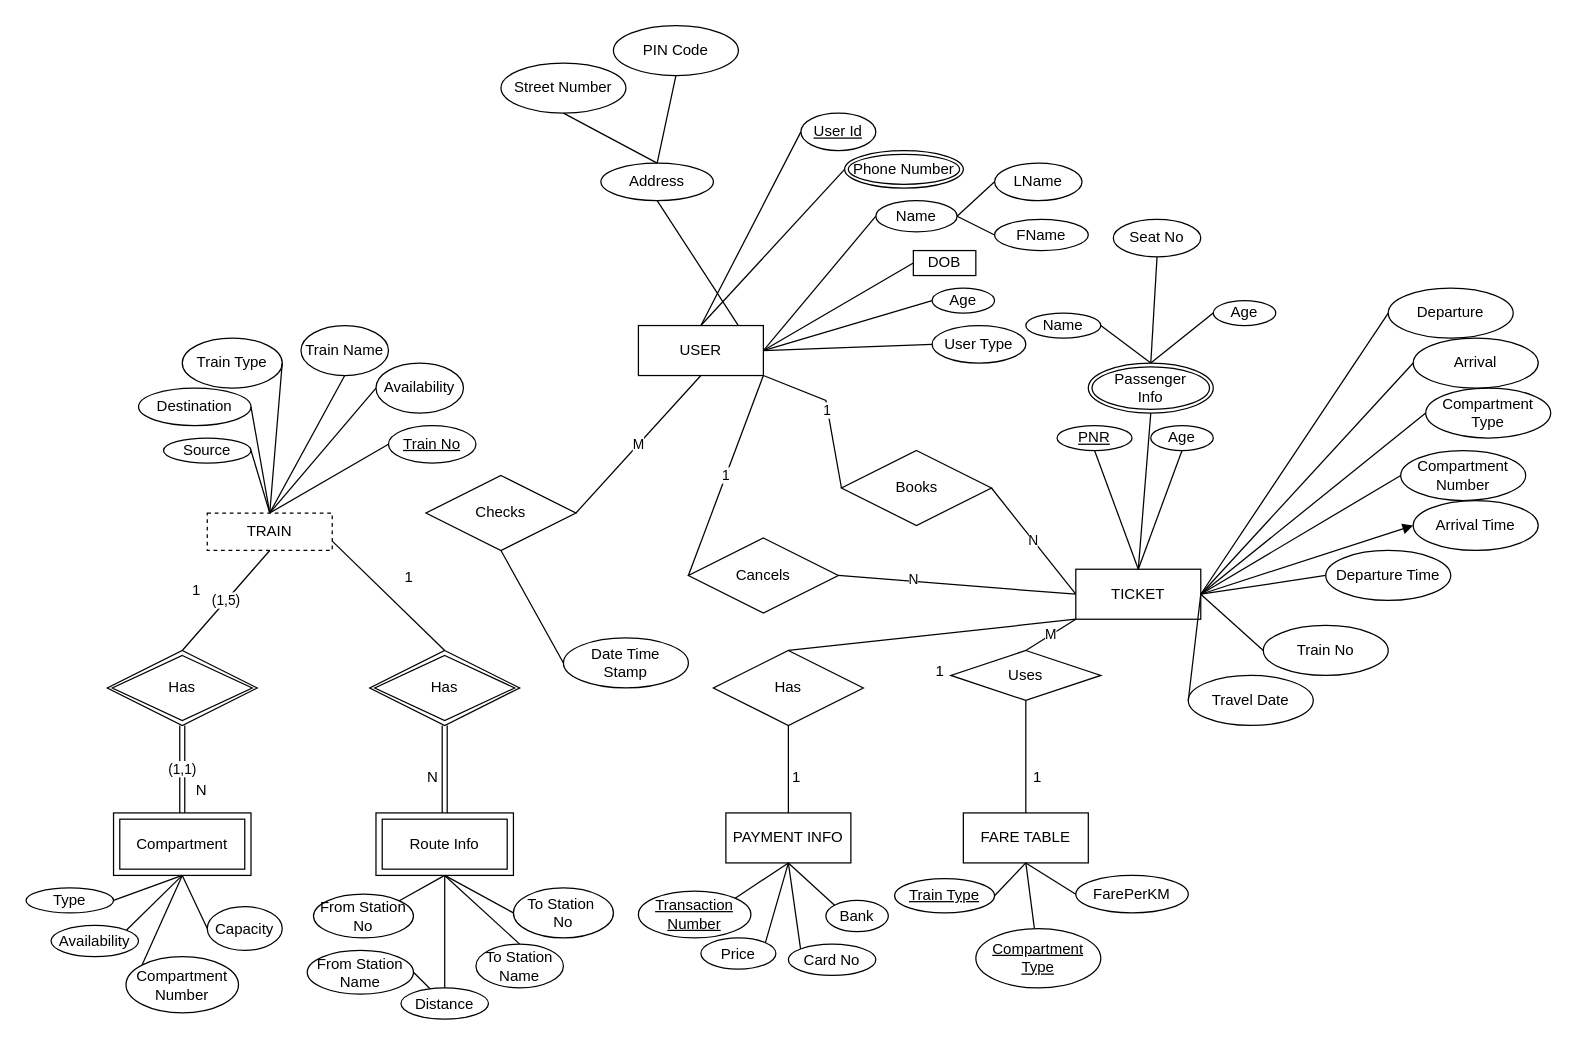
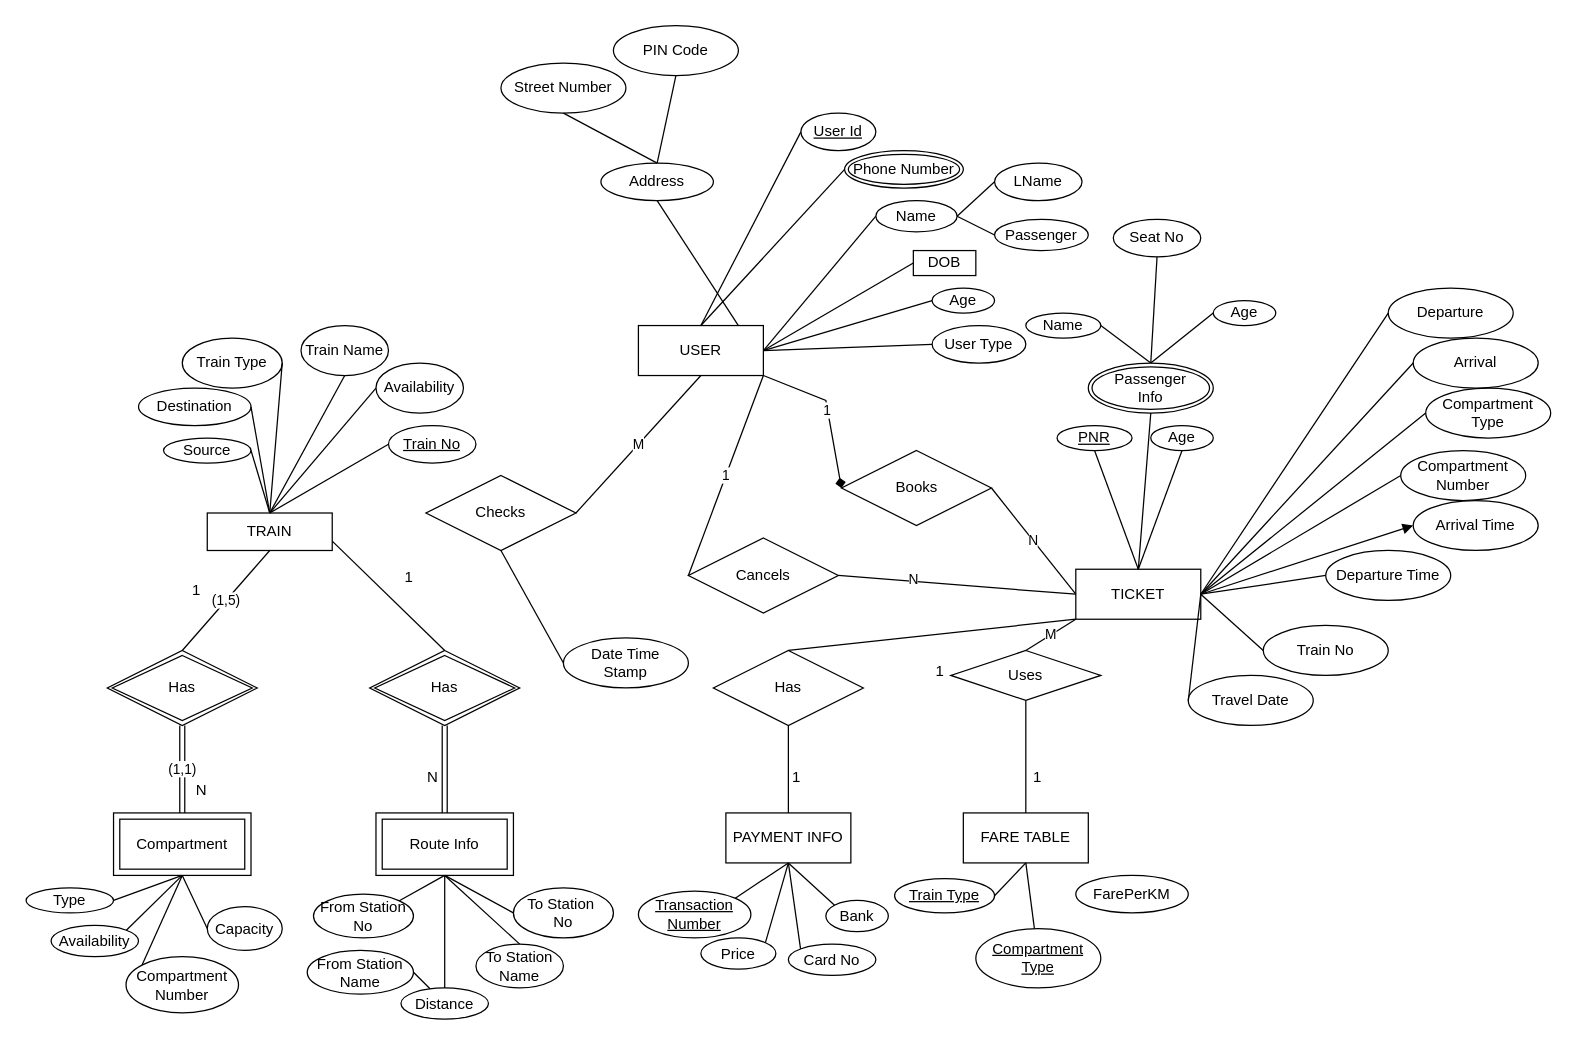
(1041, 236) -> (1041, 236)
(840, 482) -> (839, 478)
(269, 532) -> (269, 532)
(1051, 879) -> none
